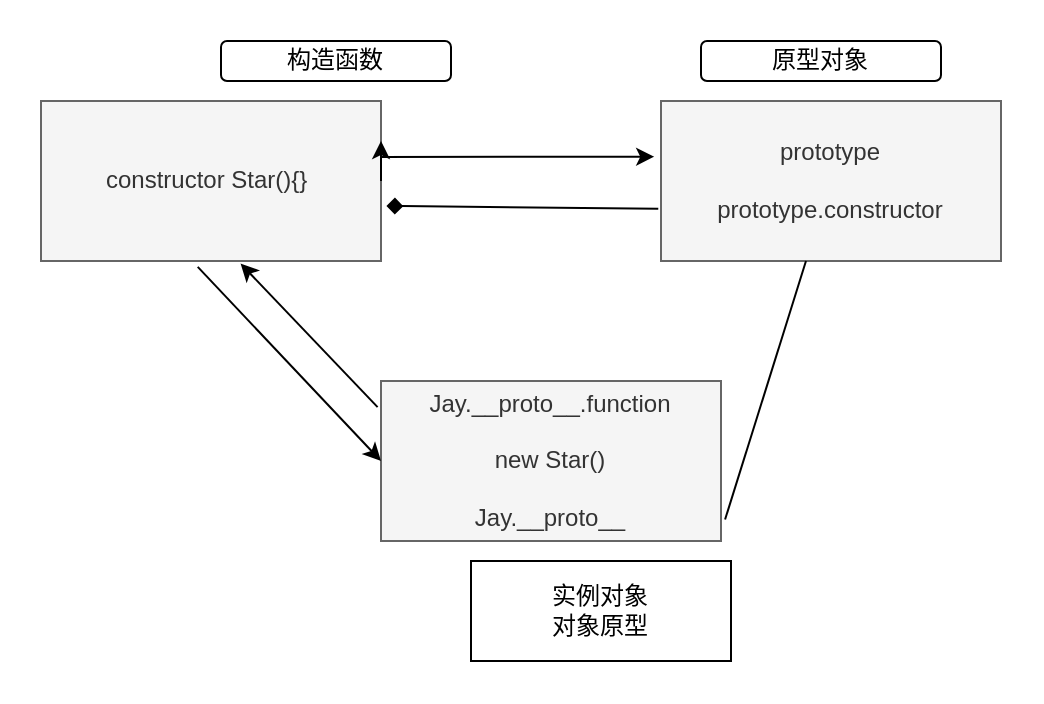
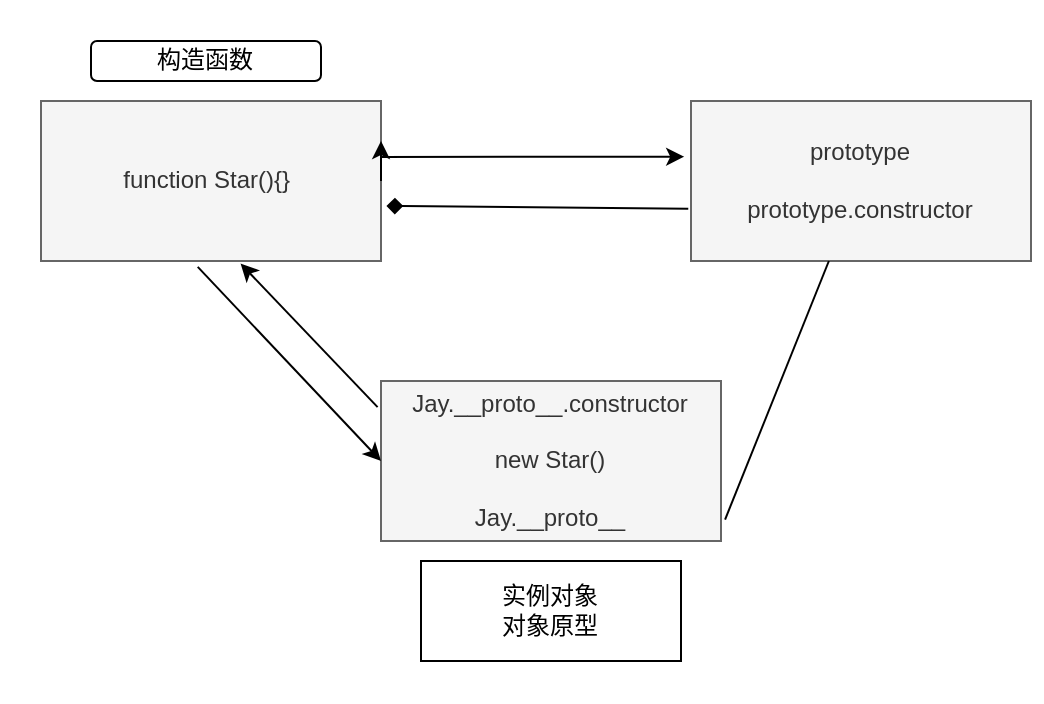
(336, 61) -> (206, 61)
(821, 61) -> none
(211, 181) -> (211, 181)
(831, 181) -> (861, 181)
(551, 461) -> (551, 461)
(601, 611) -> (551, 611)
